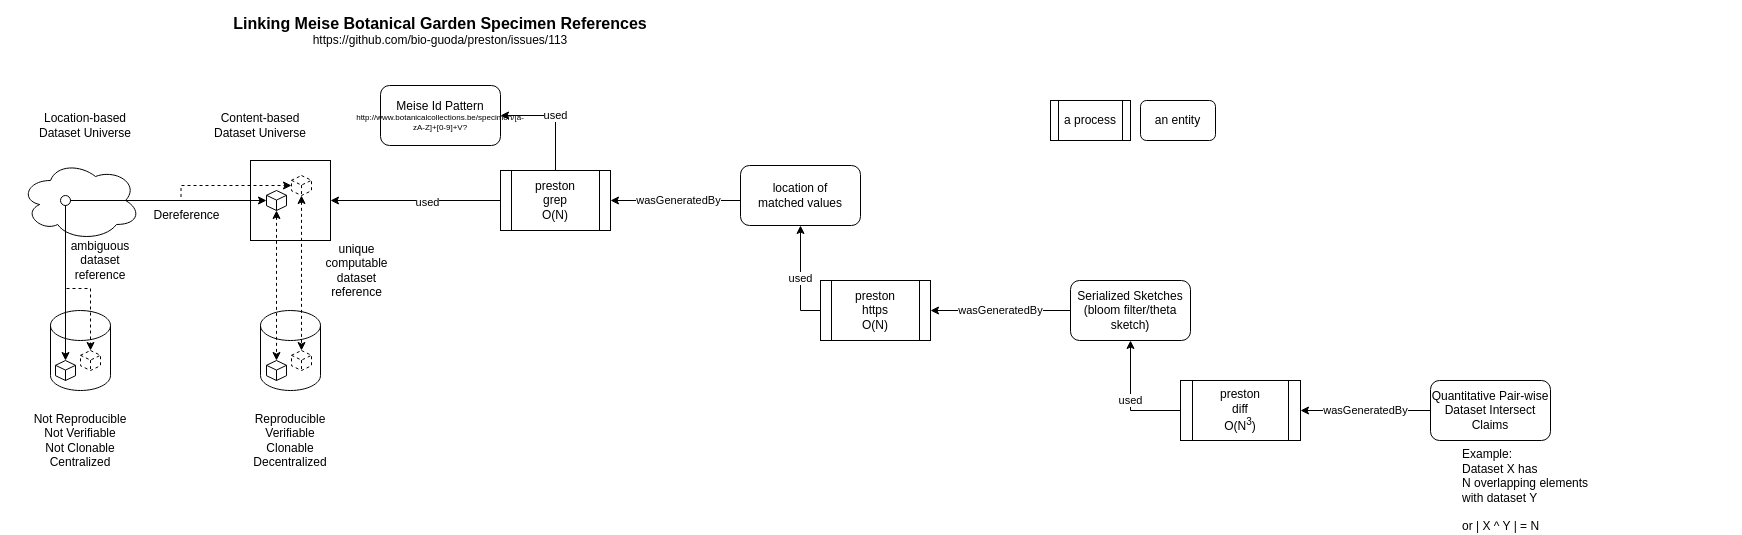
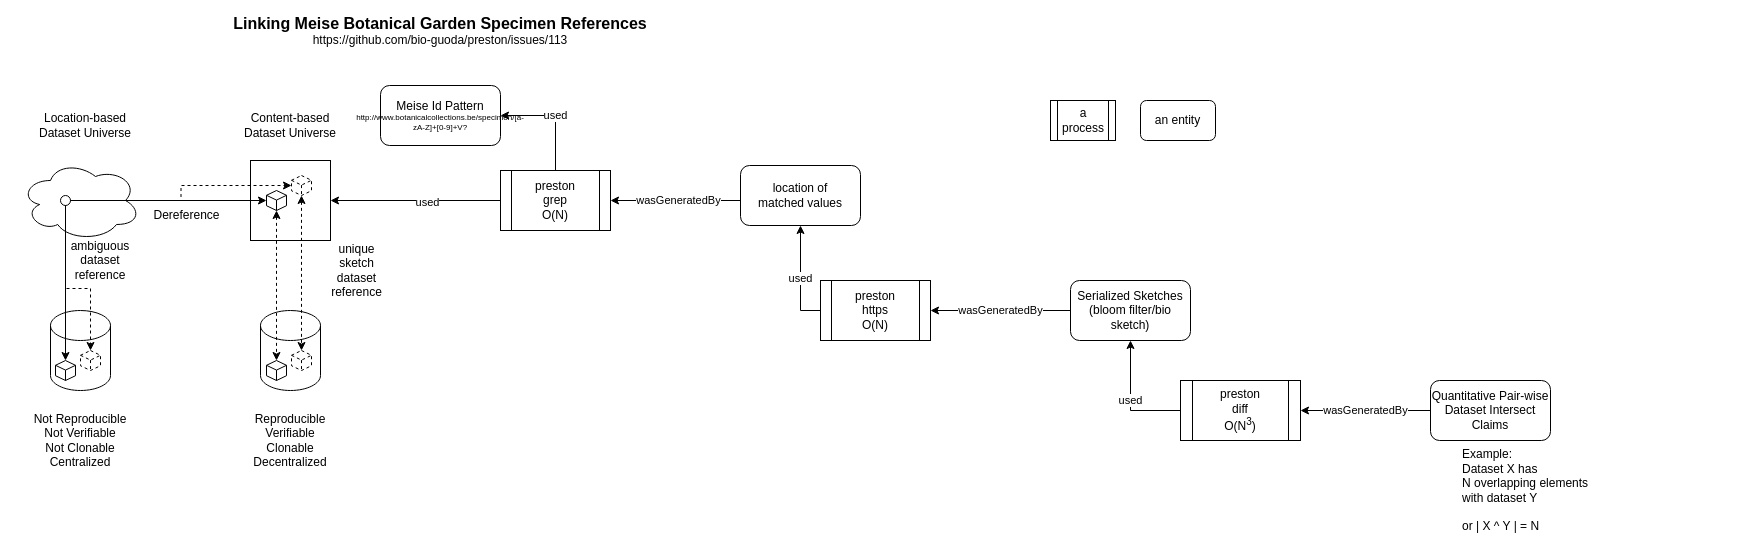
(1091, 121) -> (1083, 121)
(261, 126) -> (291, 126)
(357, 271) -> (357, 271)
(1131, 311) -> (1131, 311)
